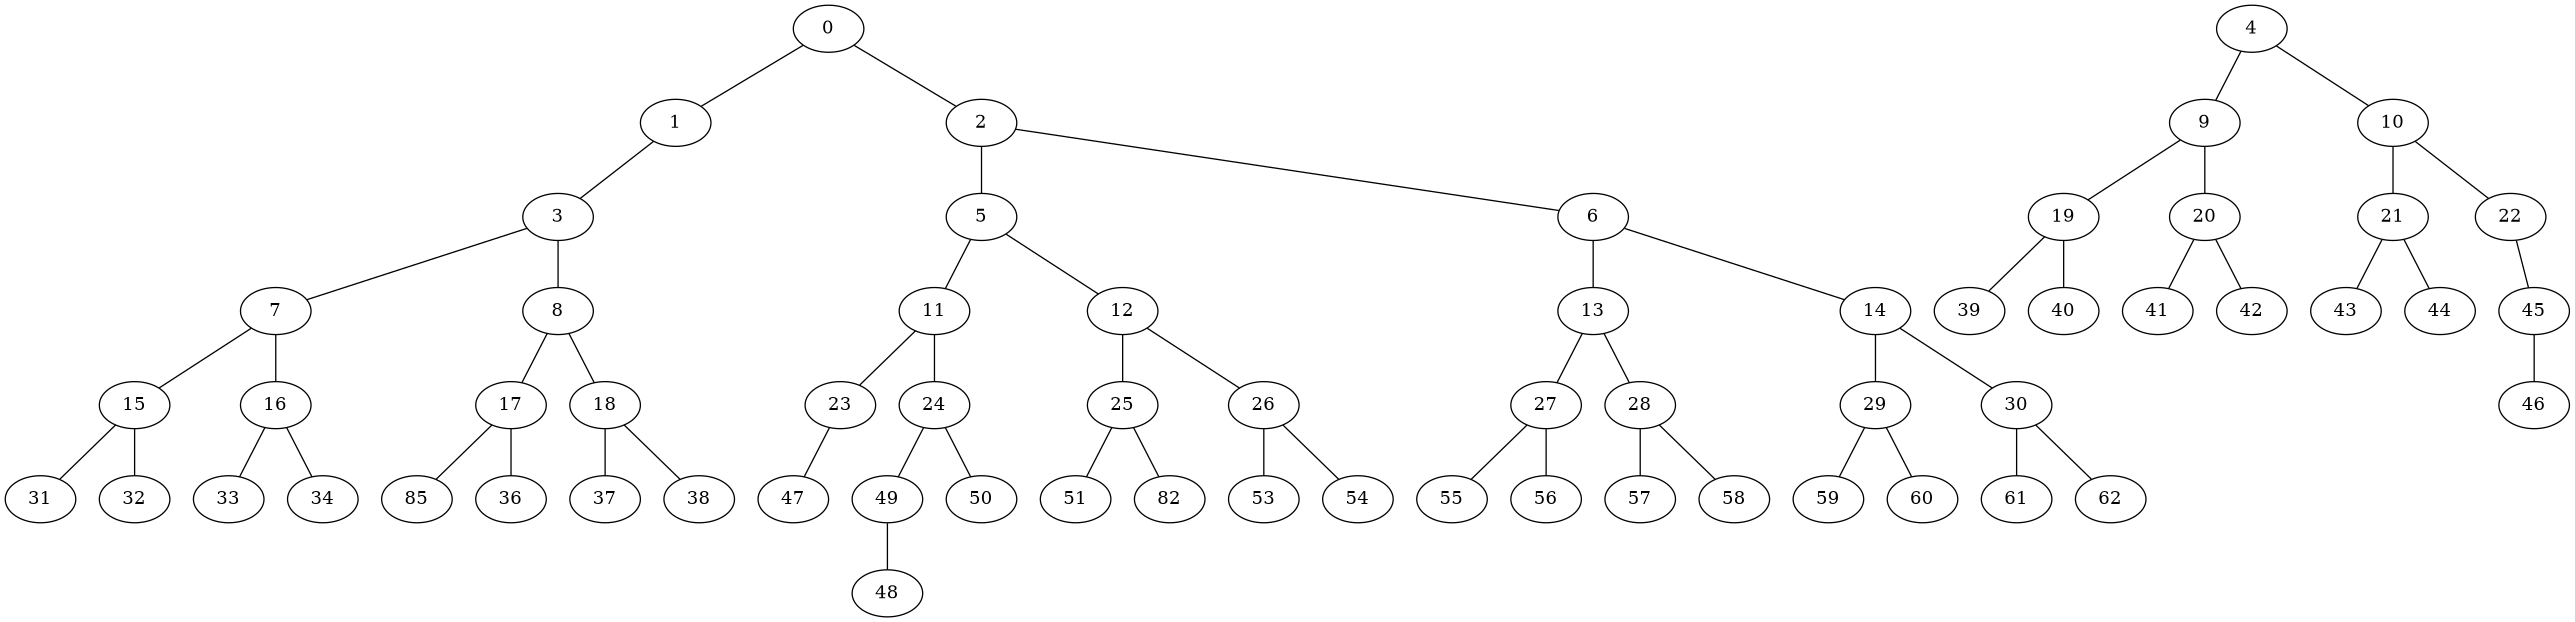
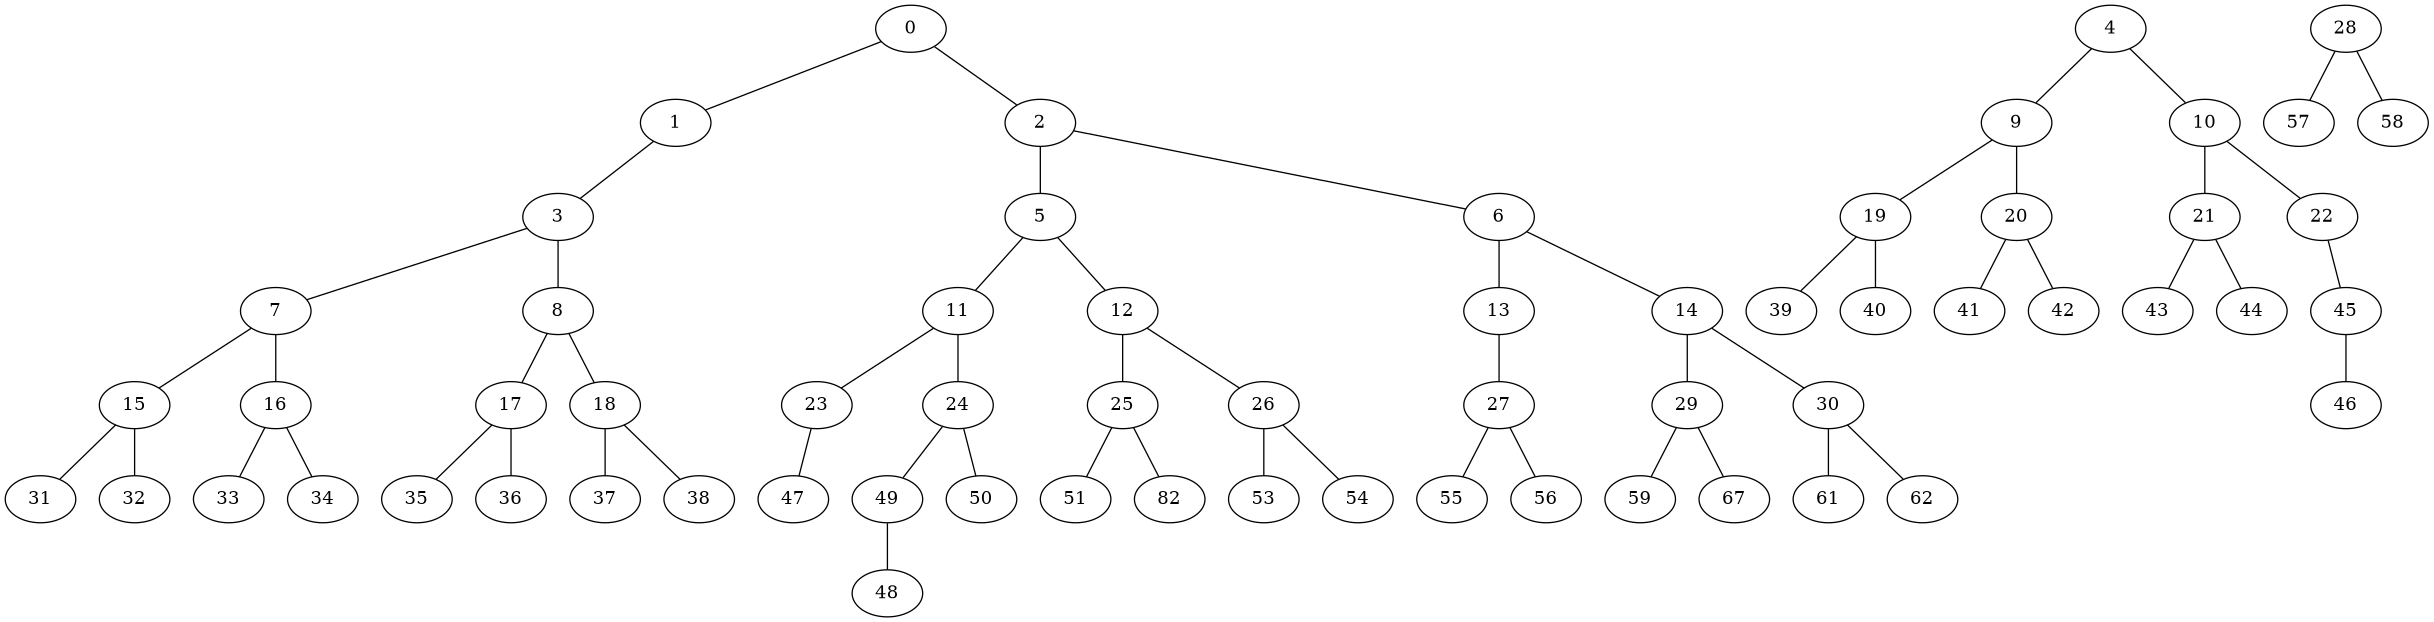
(1617, 358) -> none
(417, 499) -> (417, 499)
(1923, 499) -> (1734, 499)
